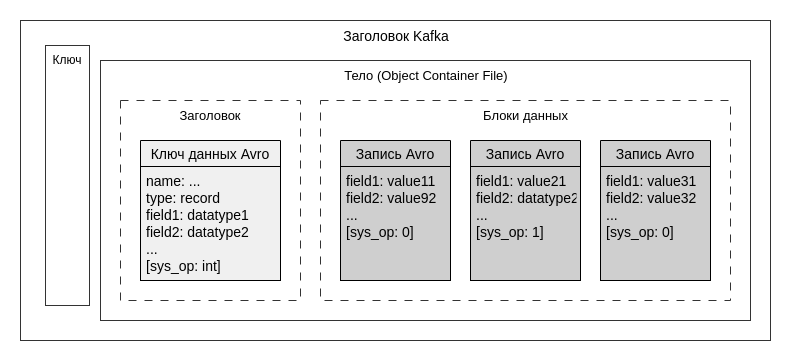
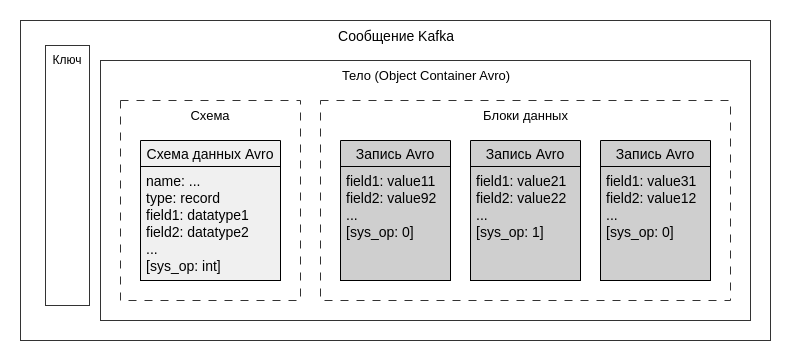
(397, 37) -> (397, 37)
(427, 76) -> (427, 76)
(211, 116) -> (211, 116)
(210, 154) -> (210, 154)
(526, 181) -> (526, 181)
(656, 181) -> (656, 181)
